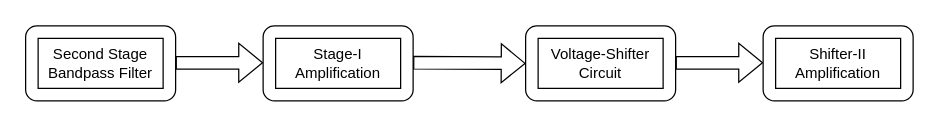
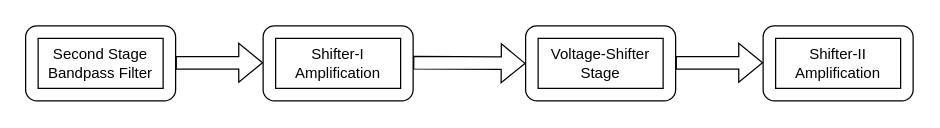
(338, 63) -> (338, 63)
(601, 63) -> (601, 63)
